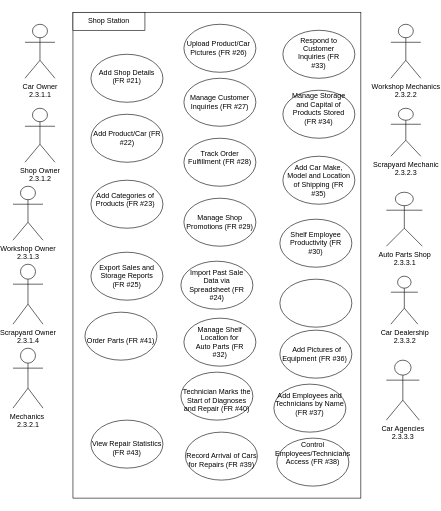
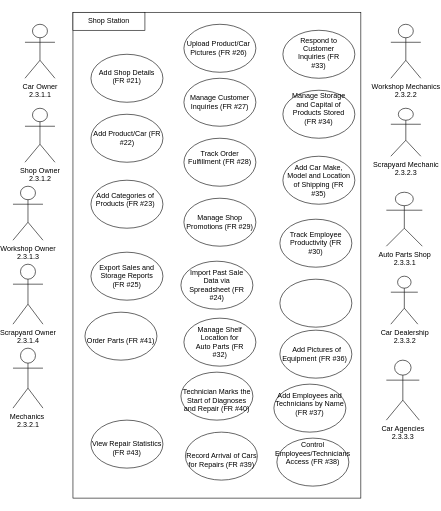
(316, 243) -> (316, 243)
